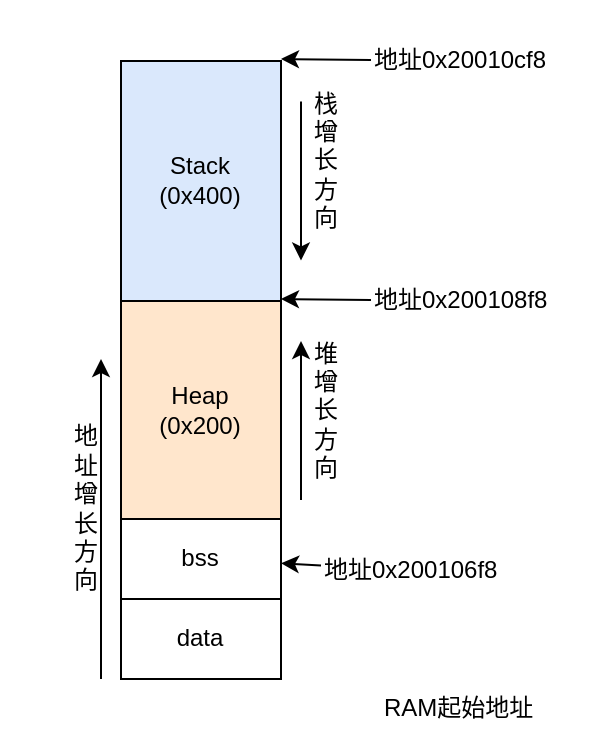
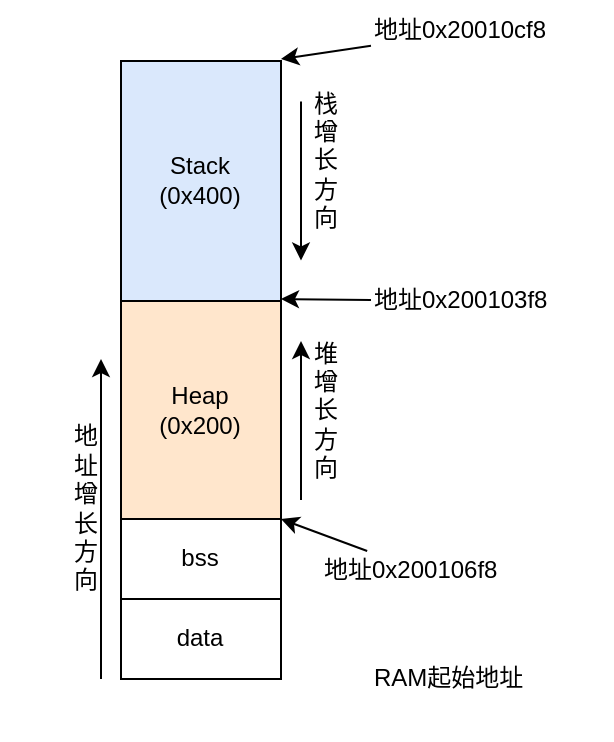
(471, 61) -> (471, 31)
(466, 301) -> (466, 301)
(308, 565) -> (331, 537)
(471, 709) -> (461, 679)
